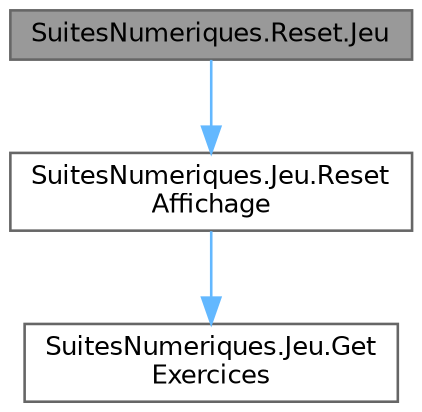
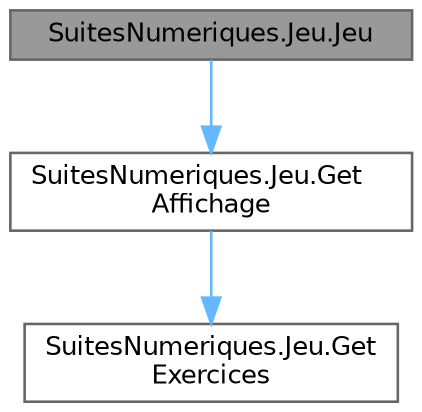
(211, 35) -> (211, 35)
(211, 192) -> (211, 192)
